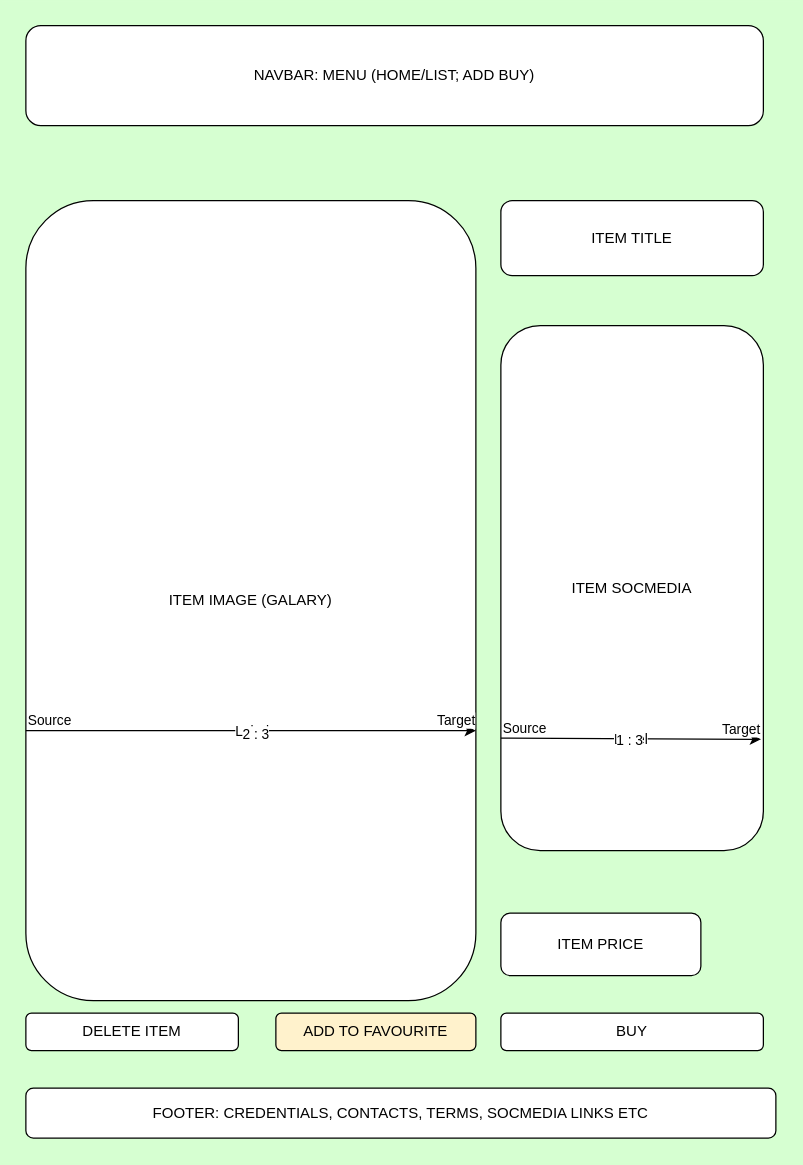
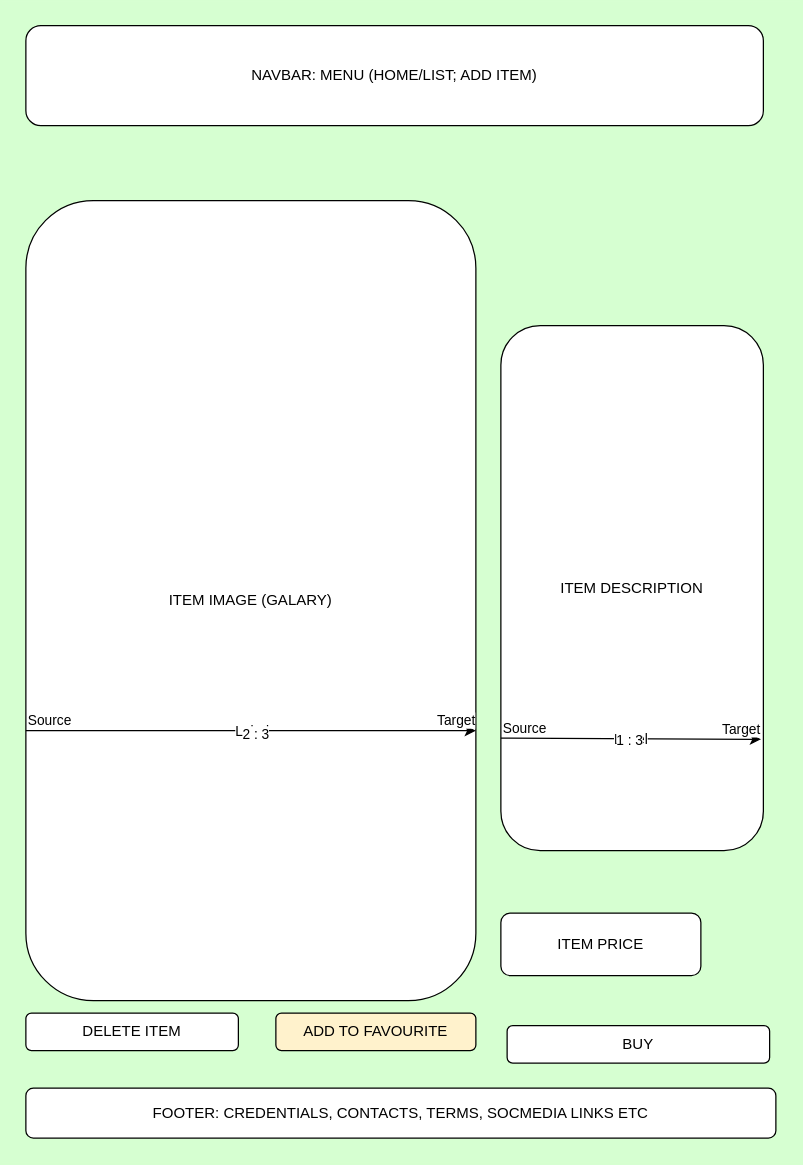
(394, 76) -> (394, 76)
(632, 238) -> none
(632, 588) -> (632, 588)
(632, 1032) -> (638, 1044)
